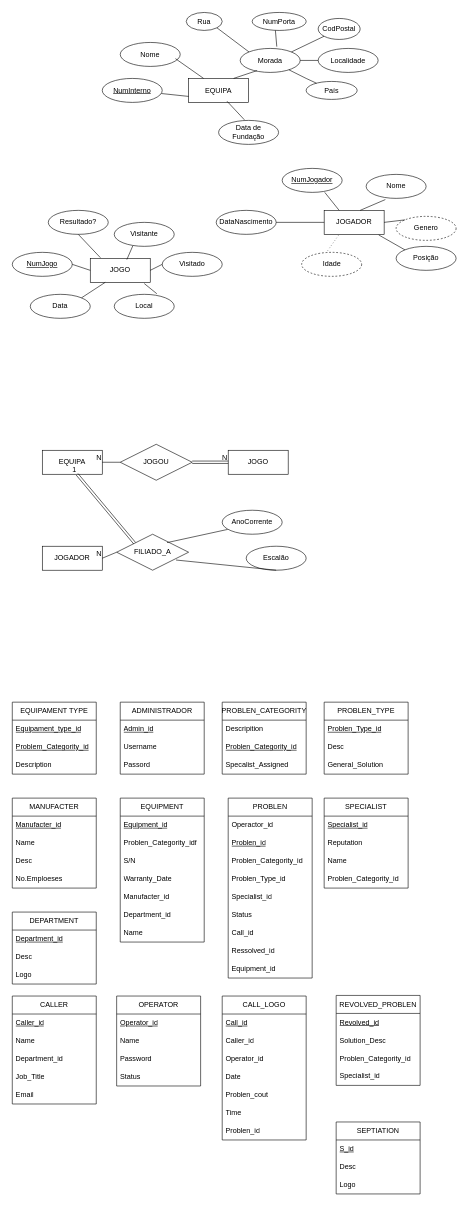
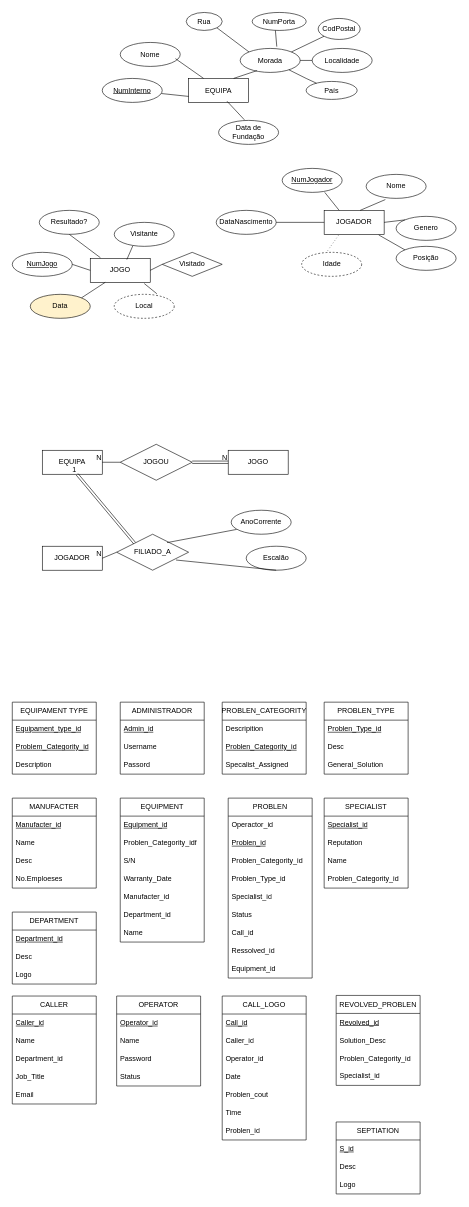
(348, 60) -> (342, 60)
(78, 222) -> (69, 222)
(426, 228) -> (426, 228)
(192, 264) -> (192, 264)
(60, 306) -> (60, 306)
(144, 306) -> (144, 306)
(252, 522) -> (261, 522)
